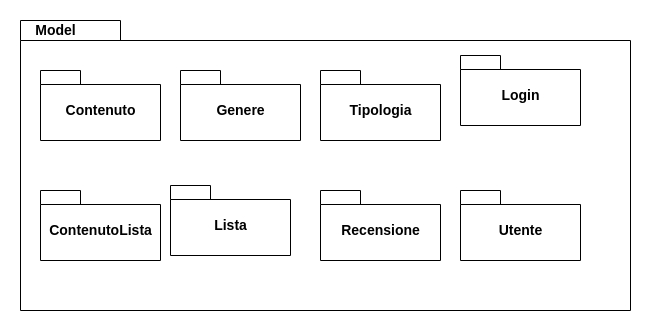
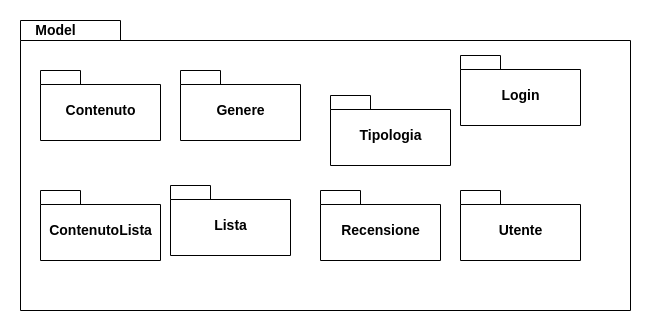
(381, 106) -> (391, 131)
